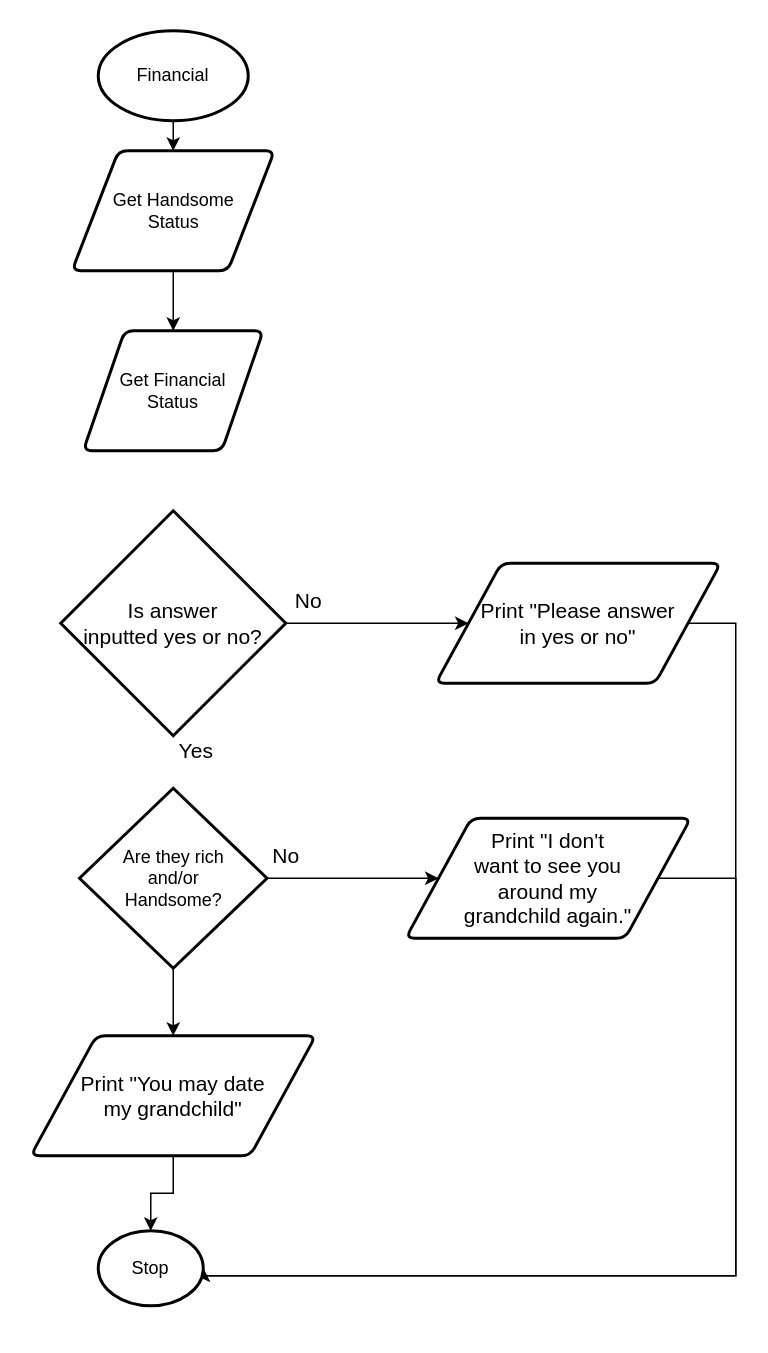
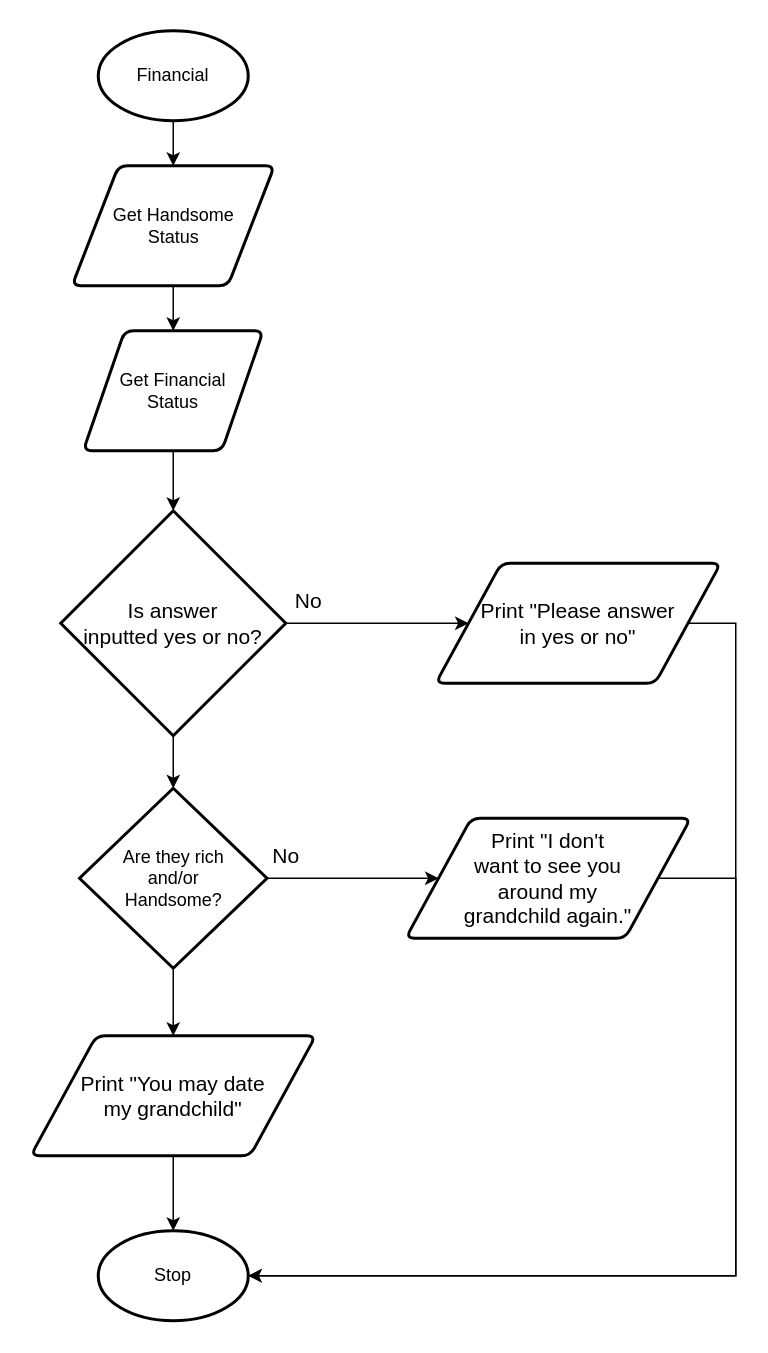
(173, 211) -> (173, 226)
none -> (173, 476)
(196, 751) -> none
none -> (173, 757)
(151, 1268) -> (173, 1276)
